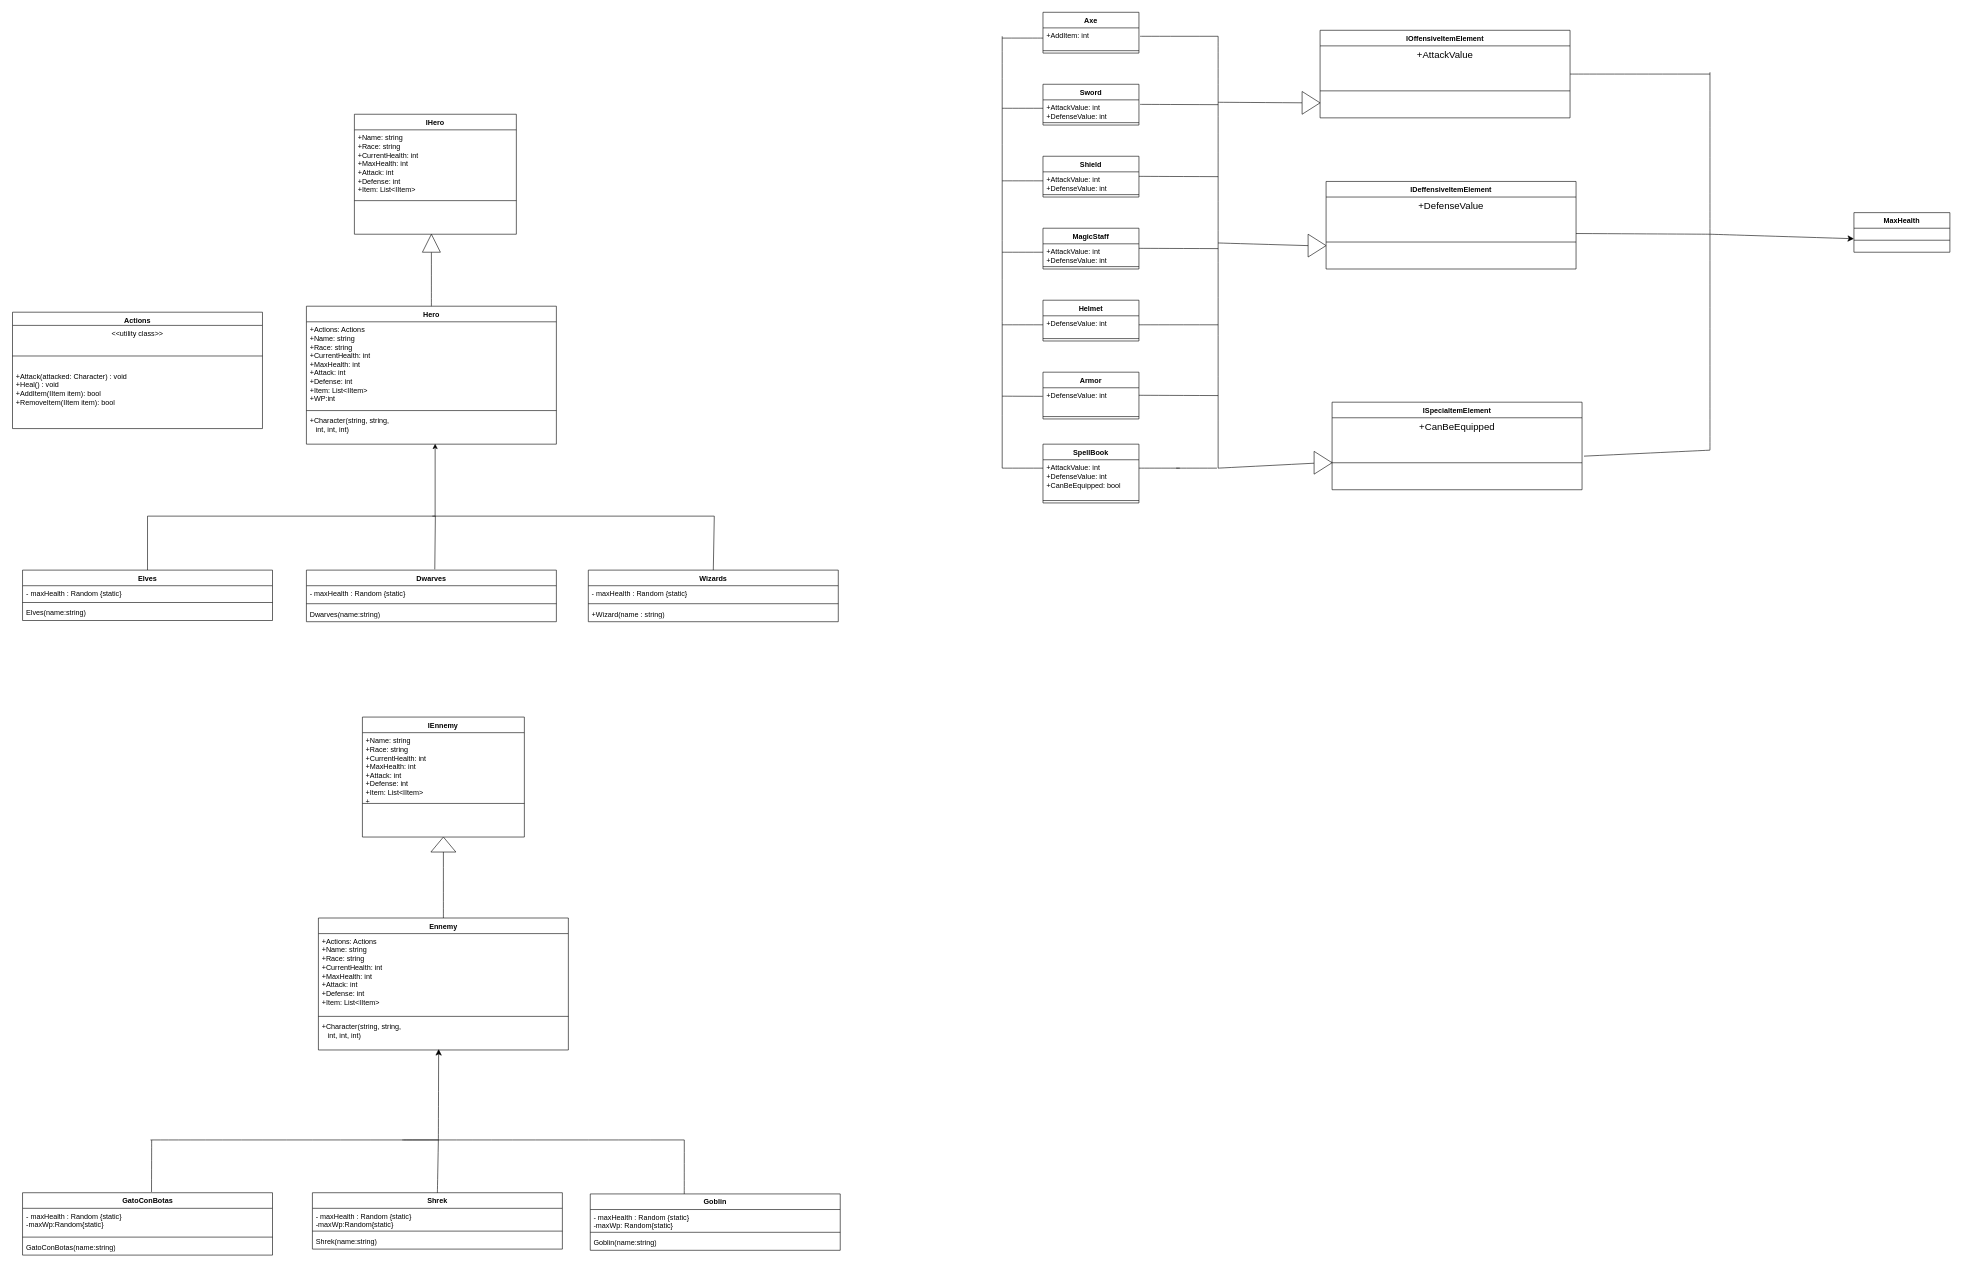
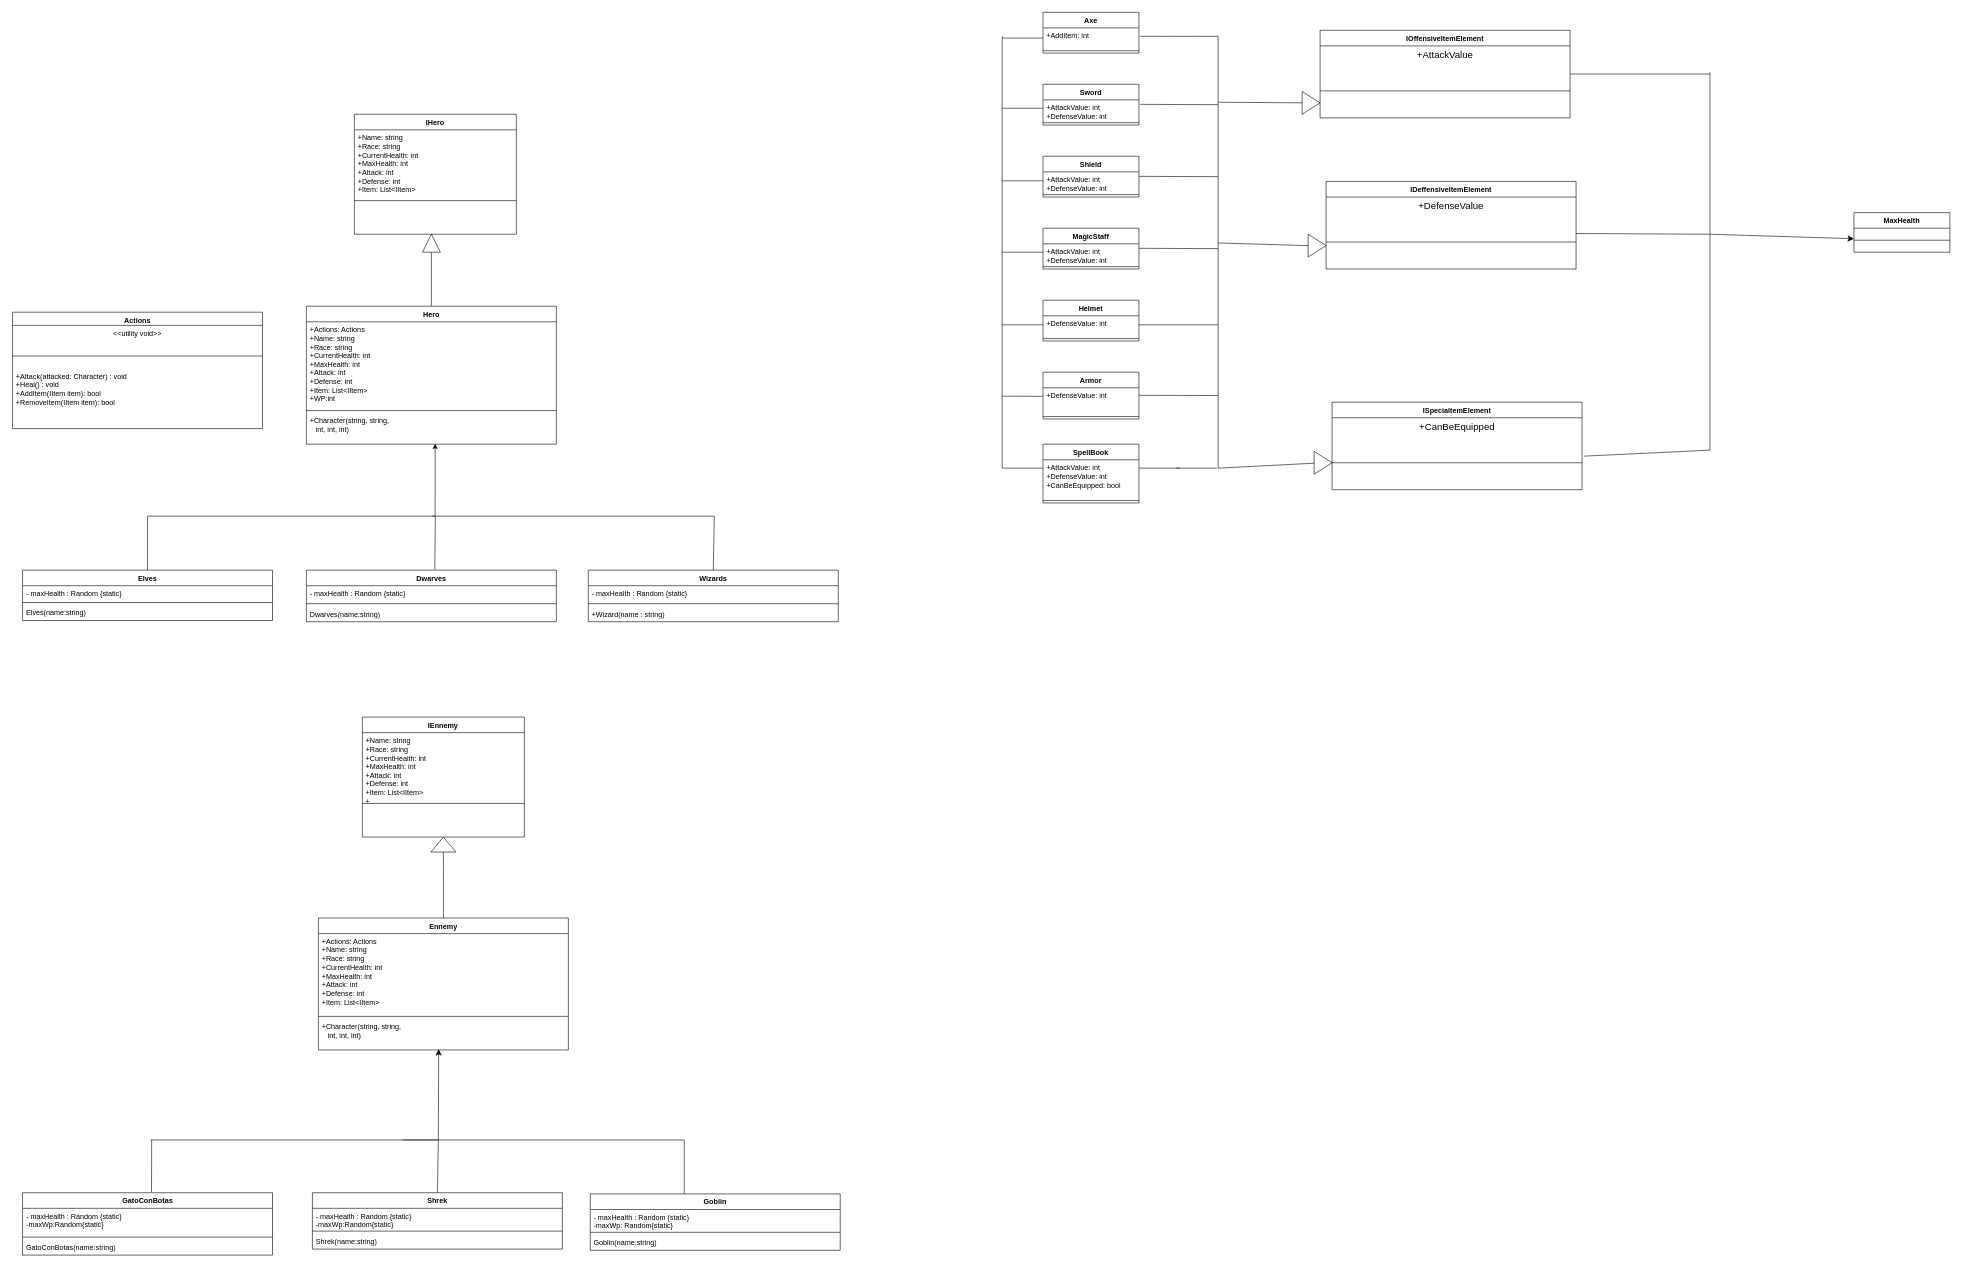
(137, 335) -> (137, 335)
